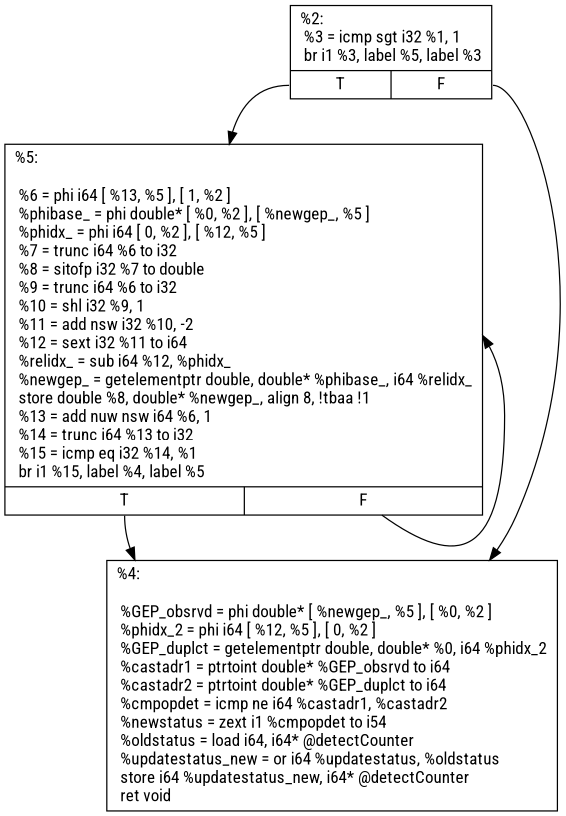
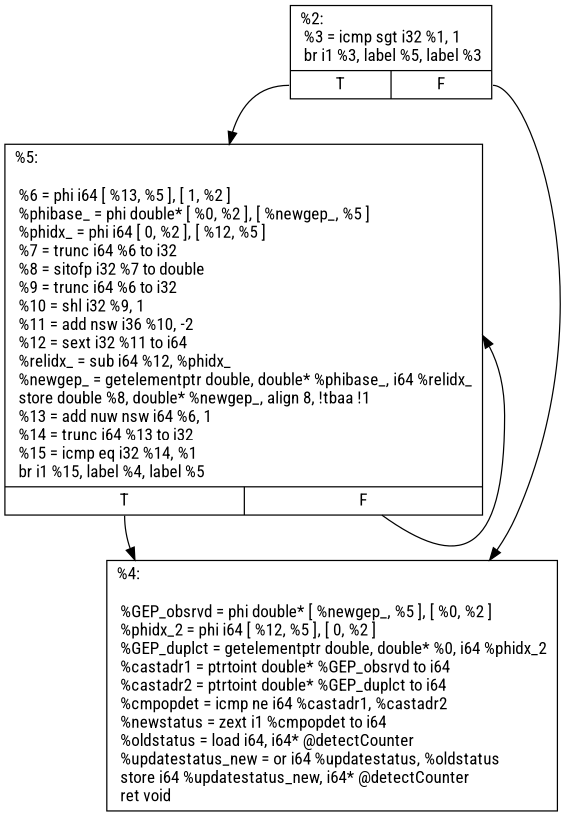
(104, 325) -> (104, 325)
(252, 723) -> (252, 723)
